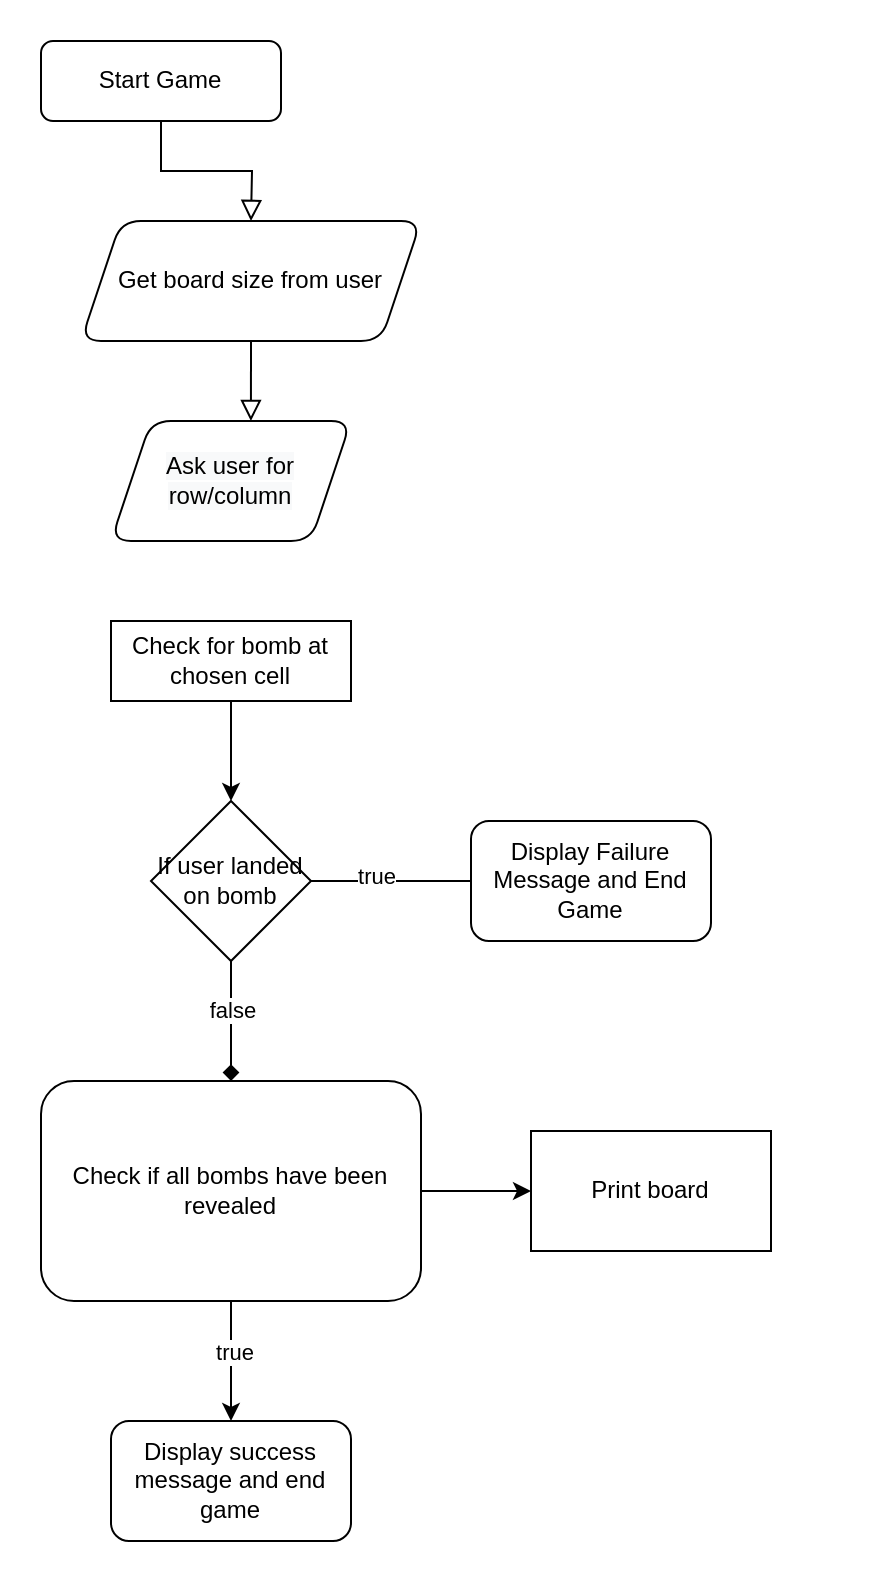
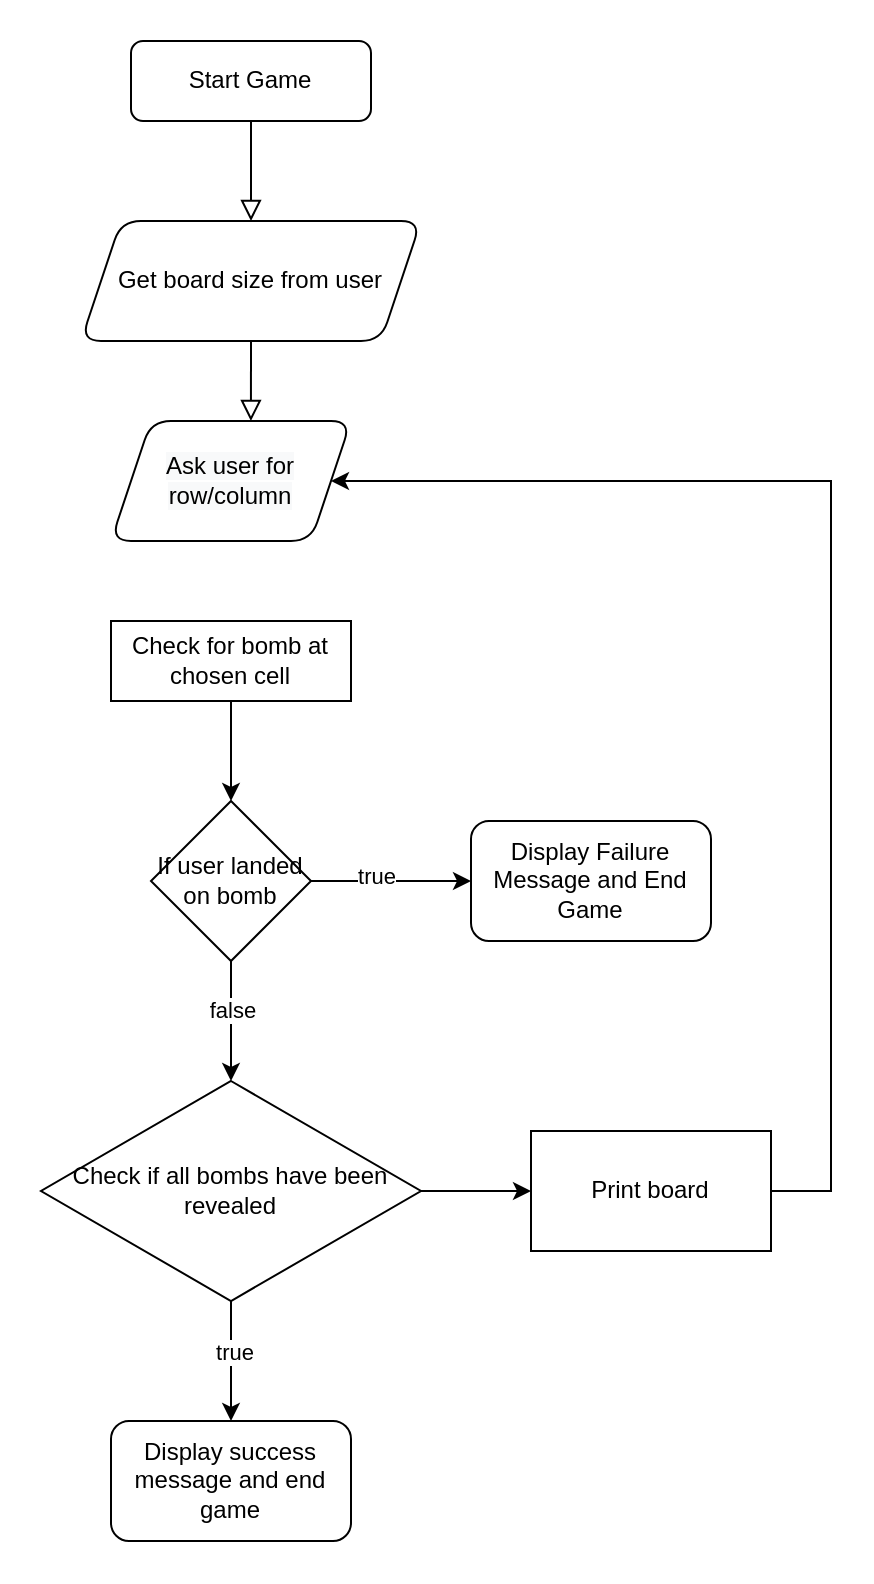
(161, 81) -> (251, 81)
none -> (831, 623)
(461, 881) -> (456, 881)
(231, 1065) -> (231, 1066)
(231, 1191) -> (231, 1191)
